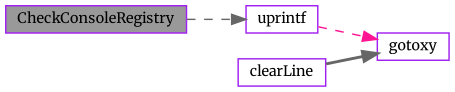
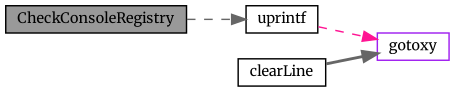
(96, 19) -> (96, 19)
(282, 19) -> (282, 19)
(282, 72) -> (282, 72)
